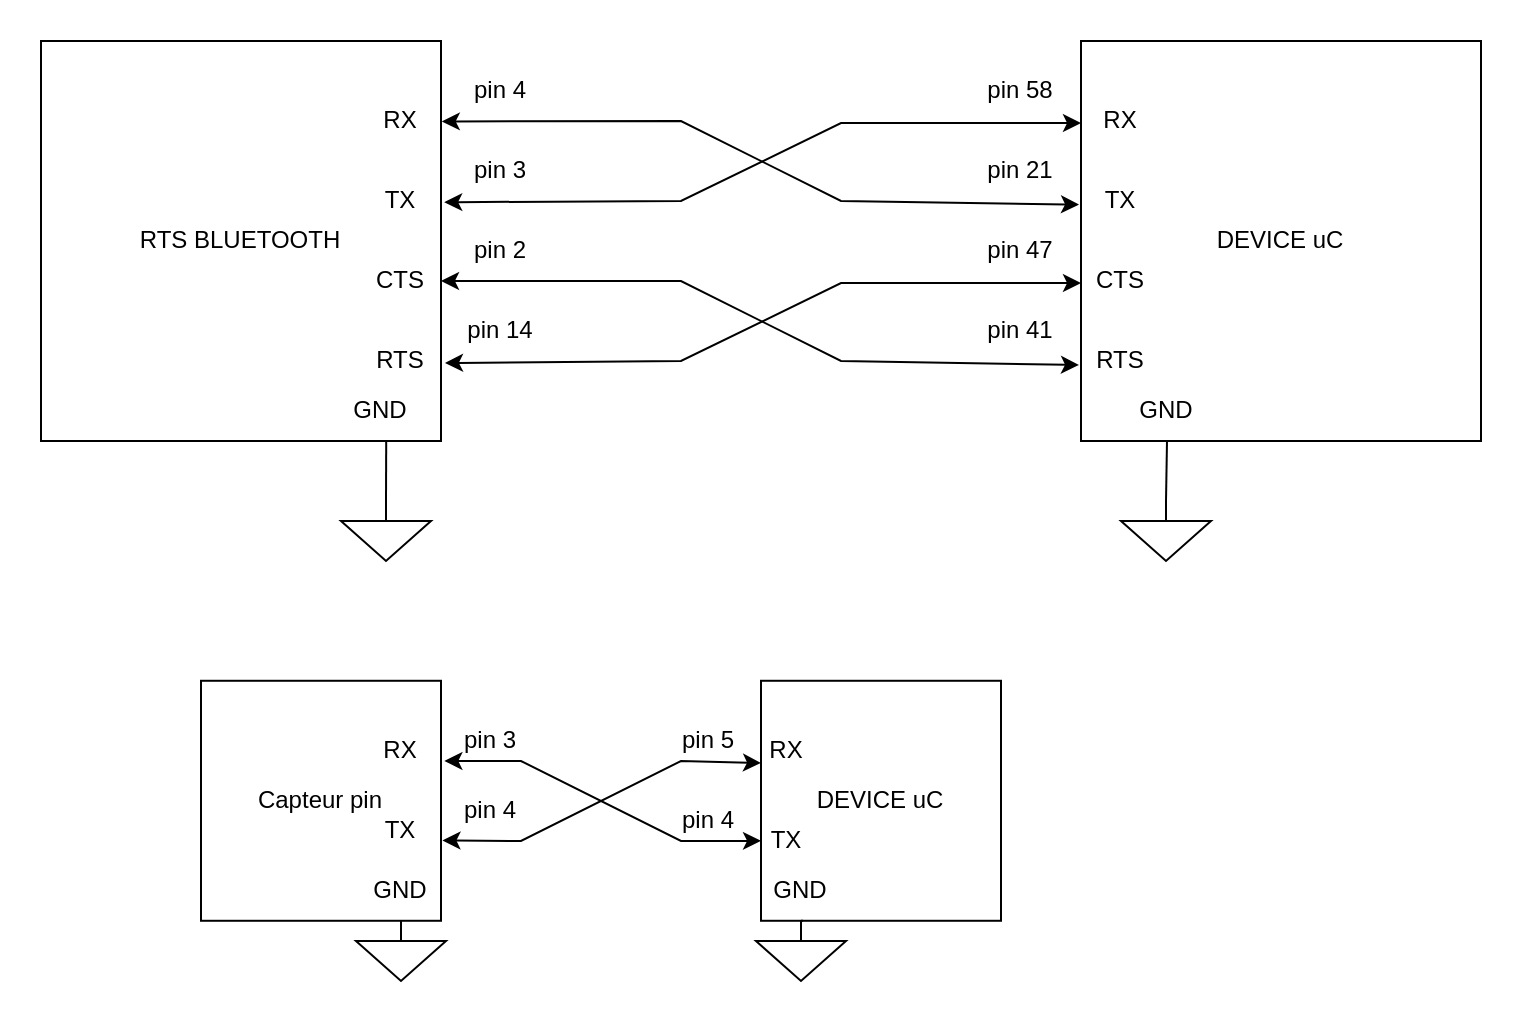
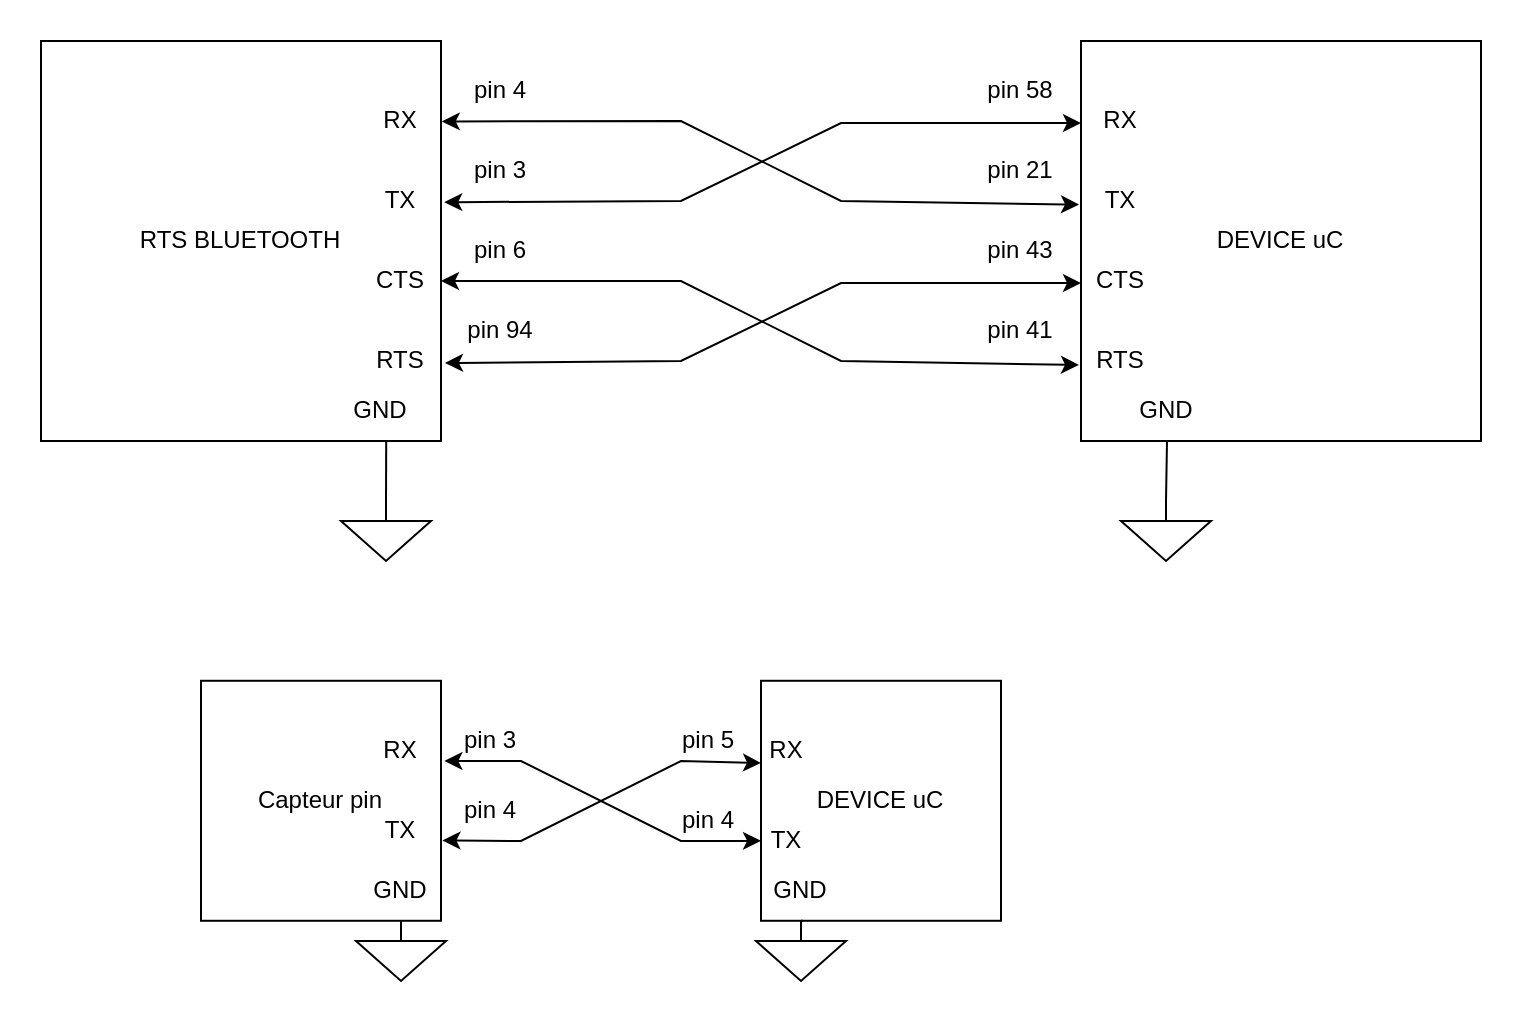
(501, 251) -> (501, 251)
(1021, 251) -> (1021, 251)
(501, 331) -> (501, 331)
